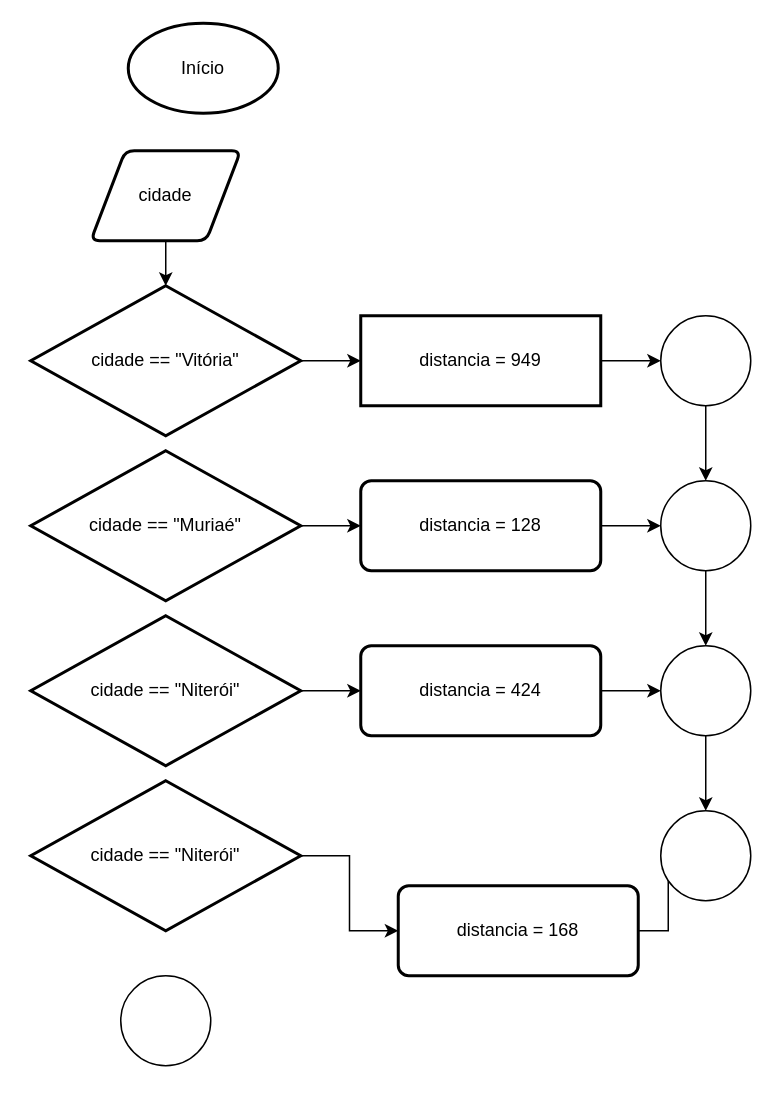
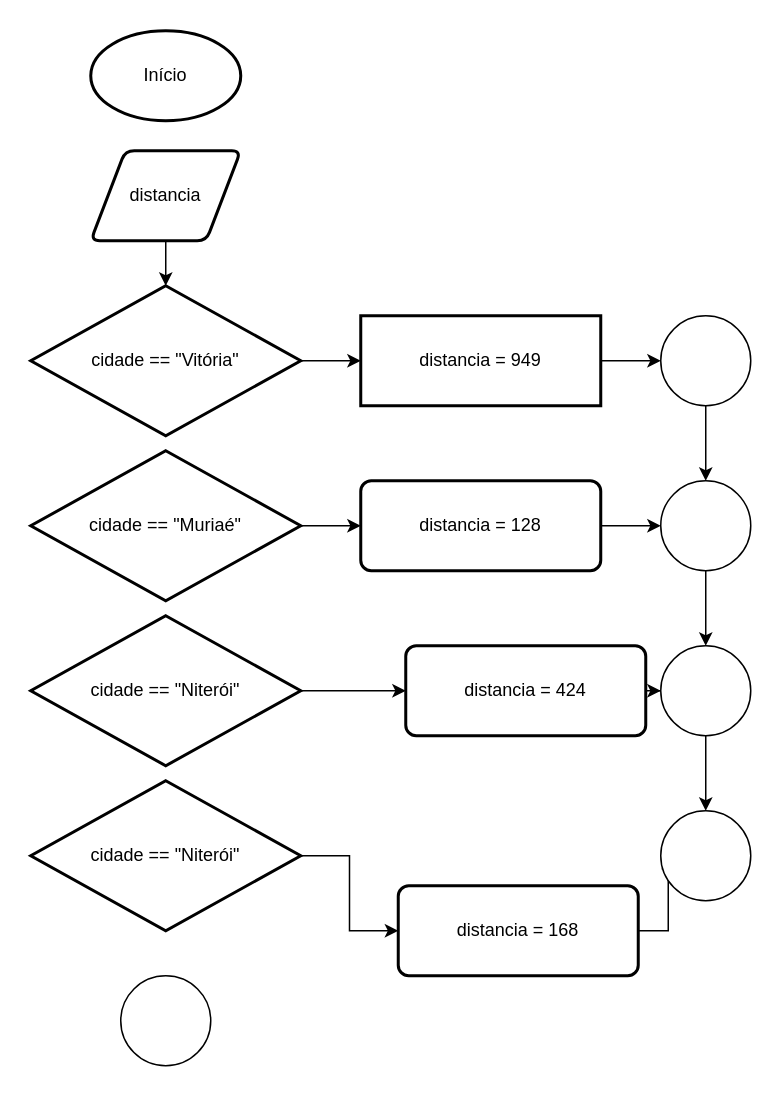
(203, 68) -> (166, 76)
(166, 196) -> (166, 196)
(481, 691) -> (526, 691)
